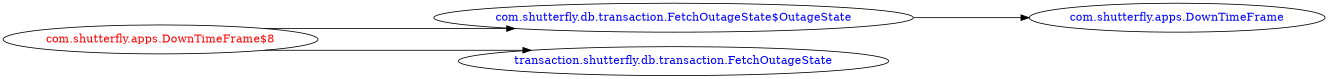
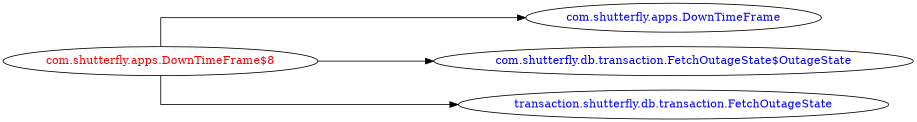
(967, 18) -> (325, 18)
